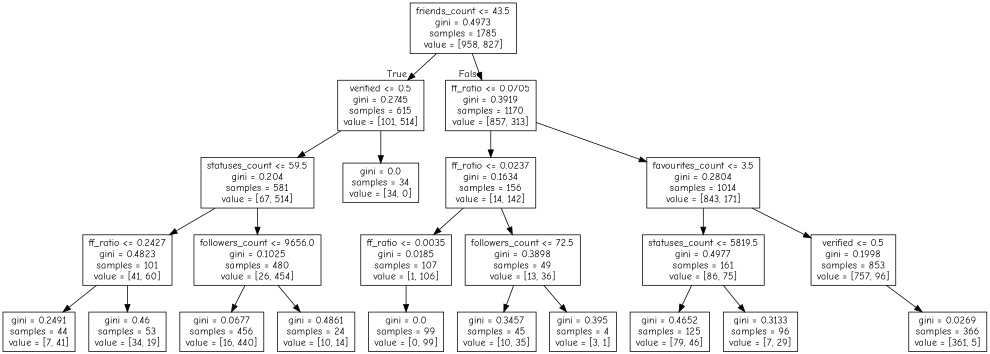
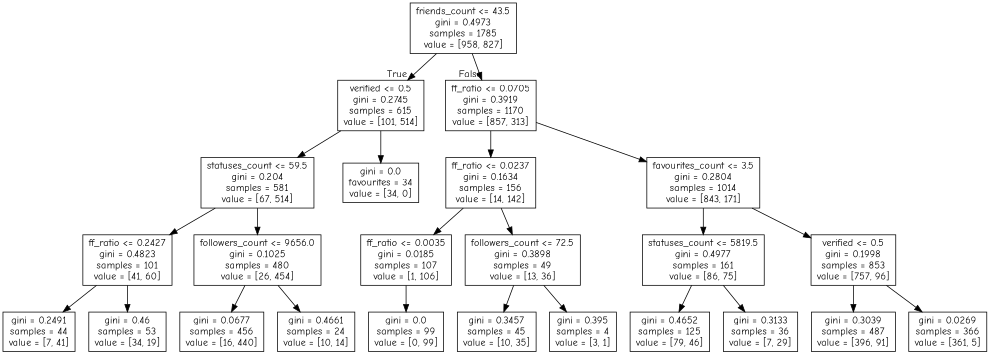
(381, 183) -> (381, 183)
(316, 332) -> (316, 332)
(761, 332) -> (761, 332)
none -> (853, 332)
